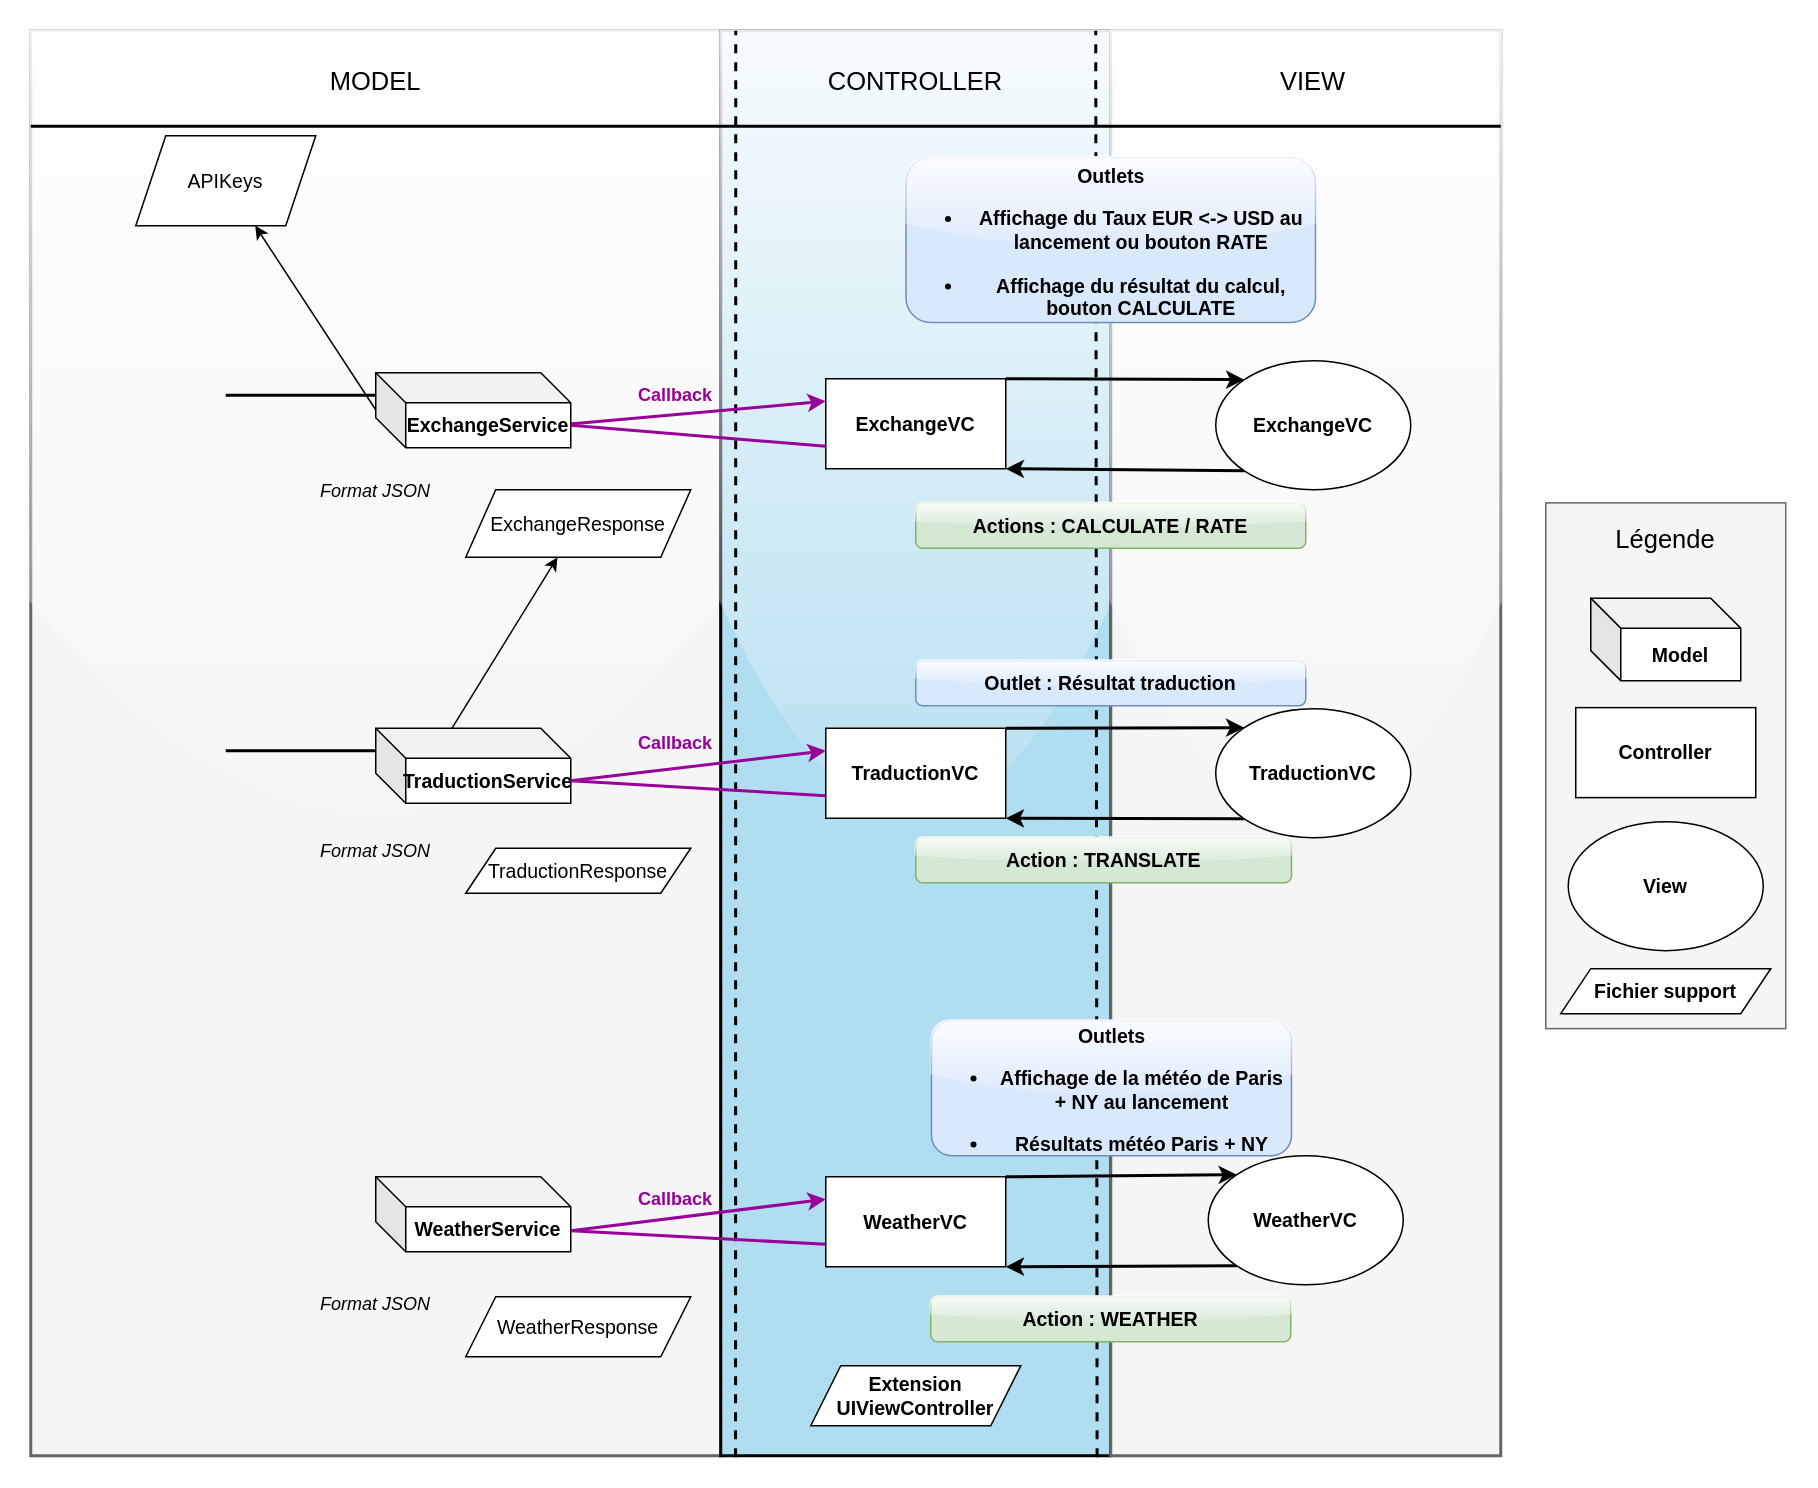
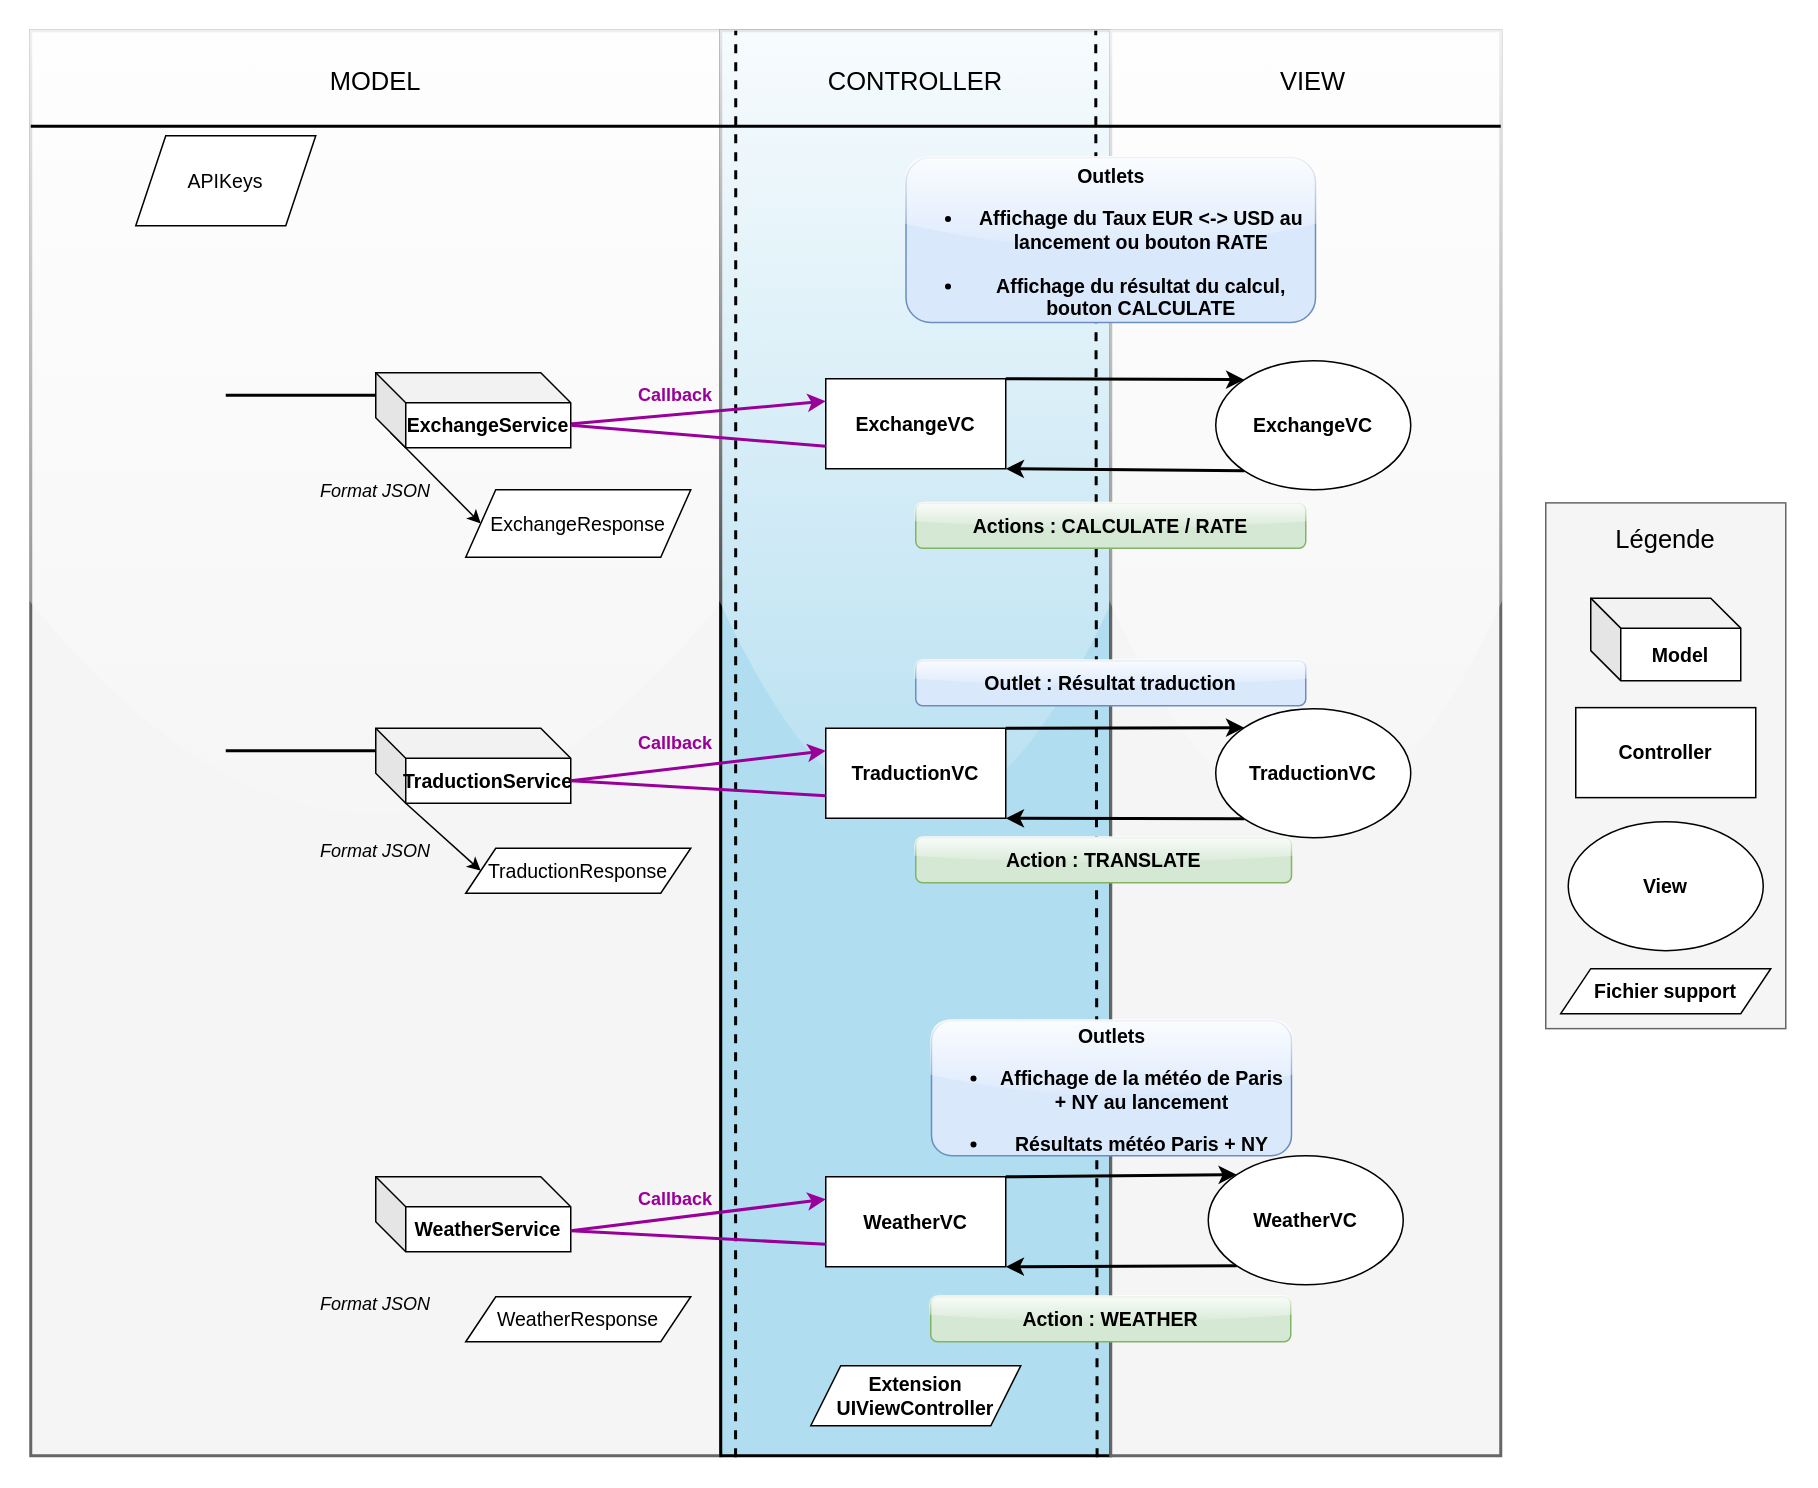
(318, 322) -> (439, 482)
(502, 647) -> (440, 834)
(578, 1327) -> (578, 1319)
